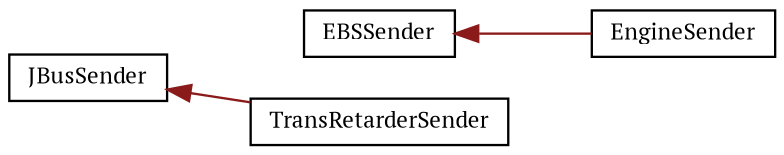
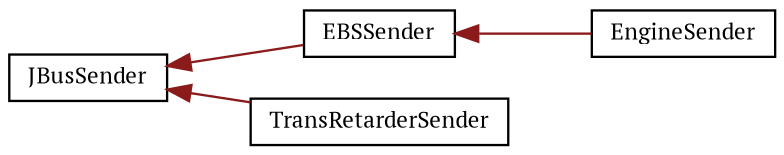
none -> (247, 54)
